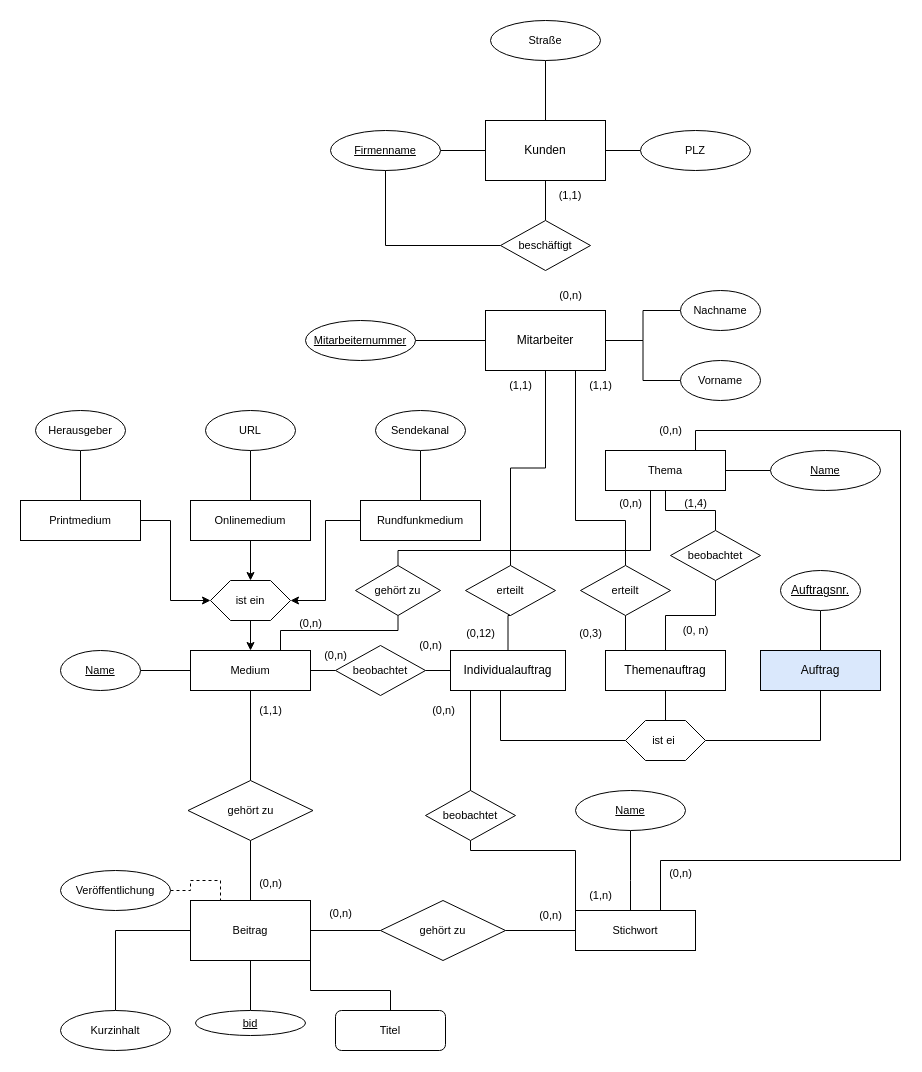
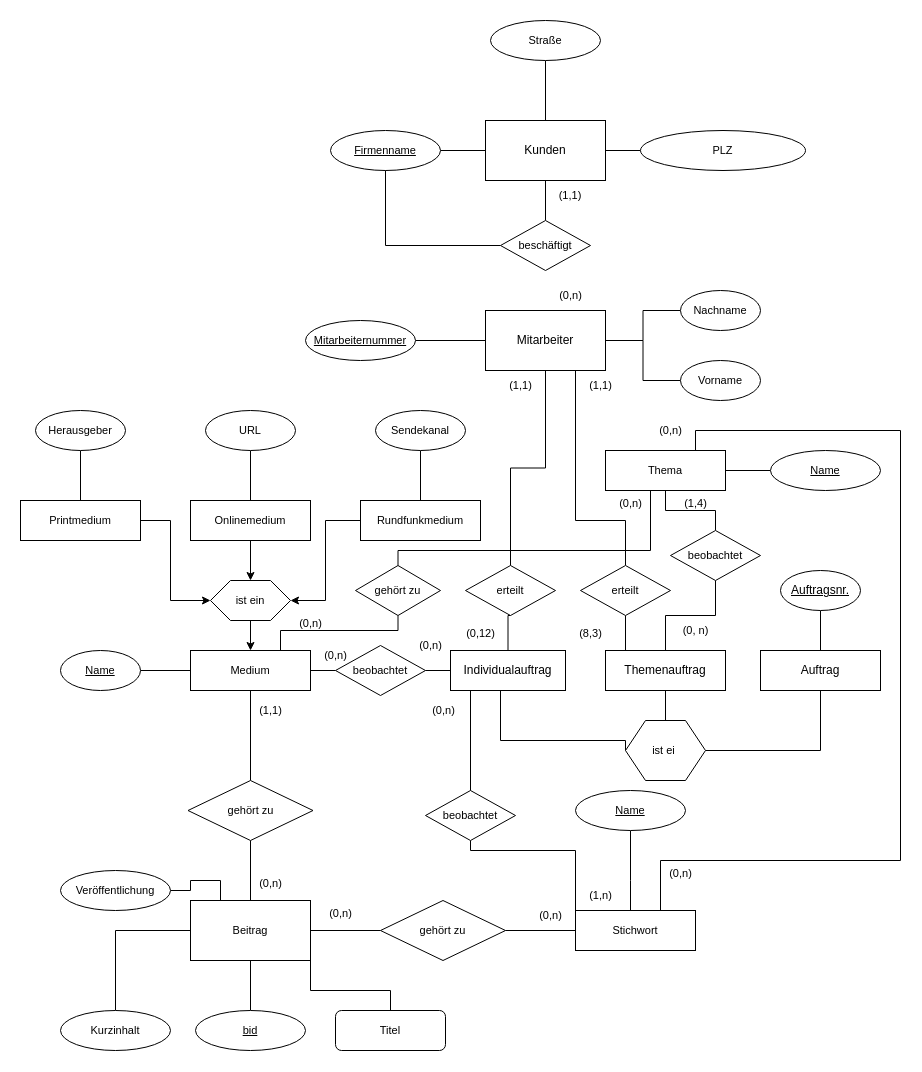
(696, 151) -> (723, 151)
(591, 634) -> (591, 634)
(821, 671) -> (821, 671)
(666, 741) -> (666, 751)
(201, 881) -> (201, 881)
(251, 1023) -> (251, 1031)
